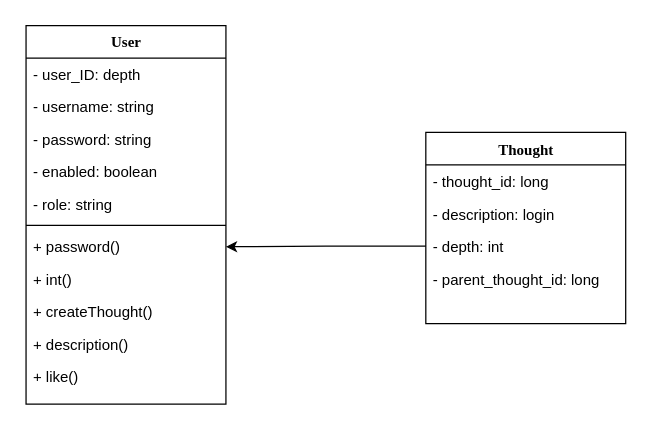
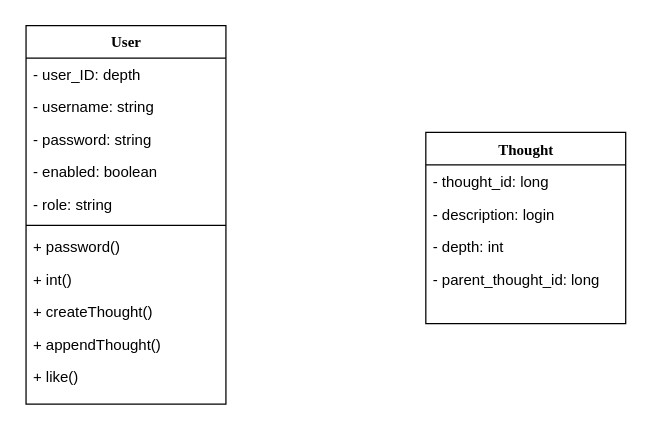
(330, 246) -> none
(90, 346) -> (103, 346)
